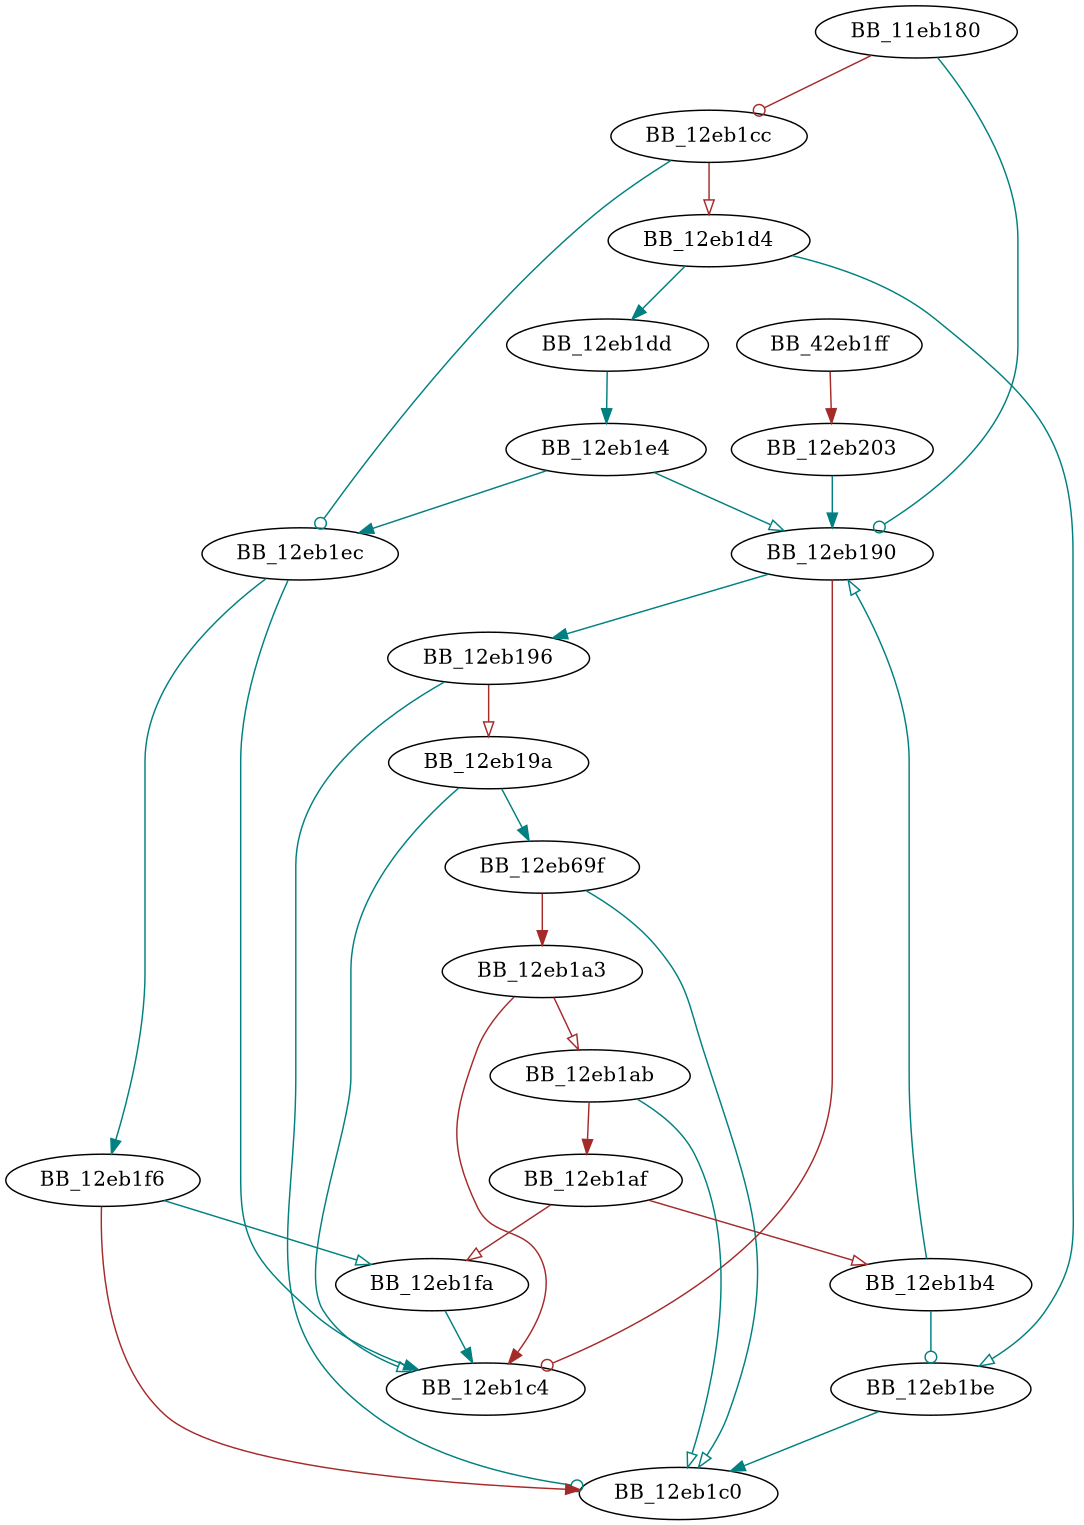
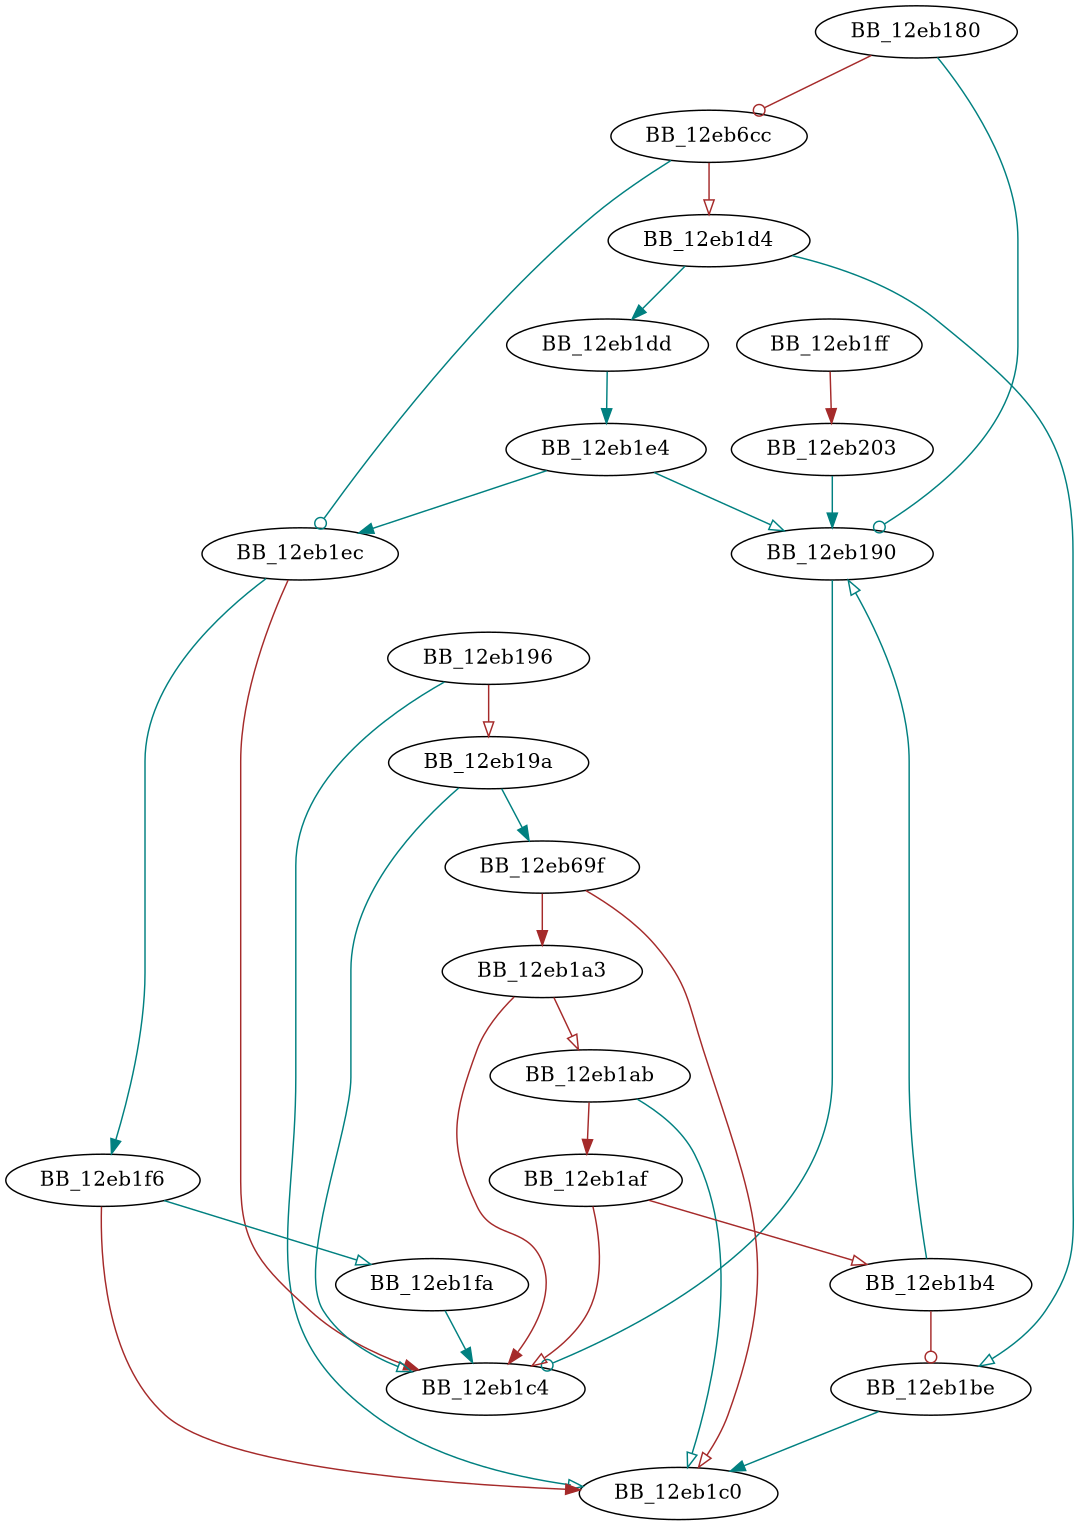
(916, 32) -> (916, 32)
(709, 136) -> (709, 136)
(829, 345) -> (829, 345)
(668, 604) -> none
(241, 1008) -> (241, 1008)
(832, 1039) -> (832, 1039)
(294, 1137) -> (294, 1137)
(737, 1153) -> (737, 1153)
(519, 1226) -> (596, 1291)
(931, 1331) -> (931, 1331)
